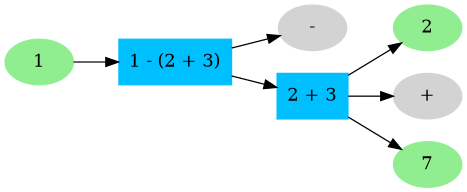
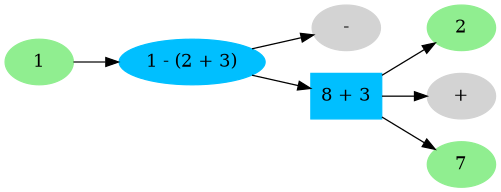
(175, 62) -> (192, 62)
(313, 96) -> (346, 96)
